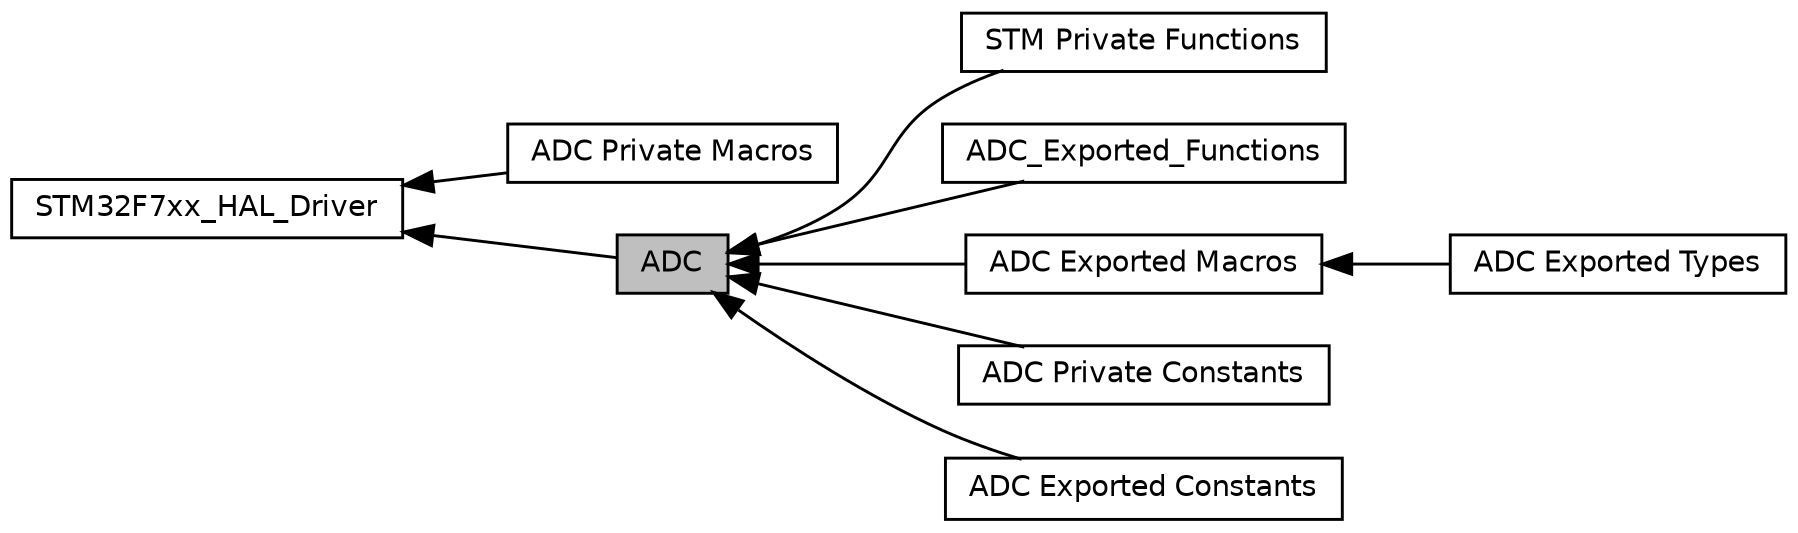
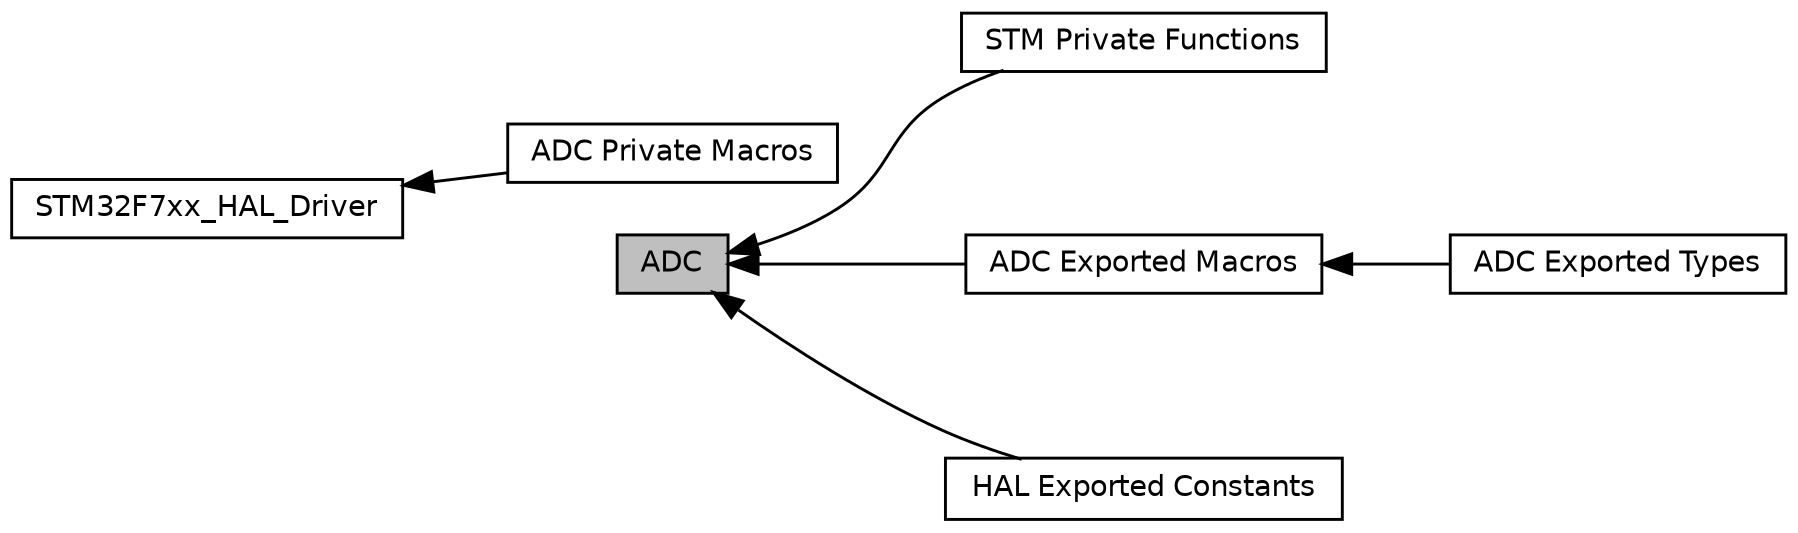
(1144, 153) -> none
(525, 247) -> none
(1144, 375) -> none
(1144, 489) -> (1144, 489)
